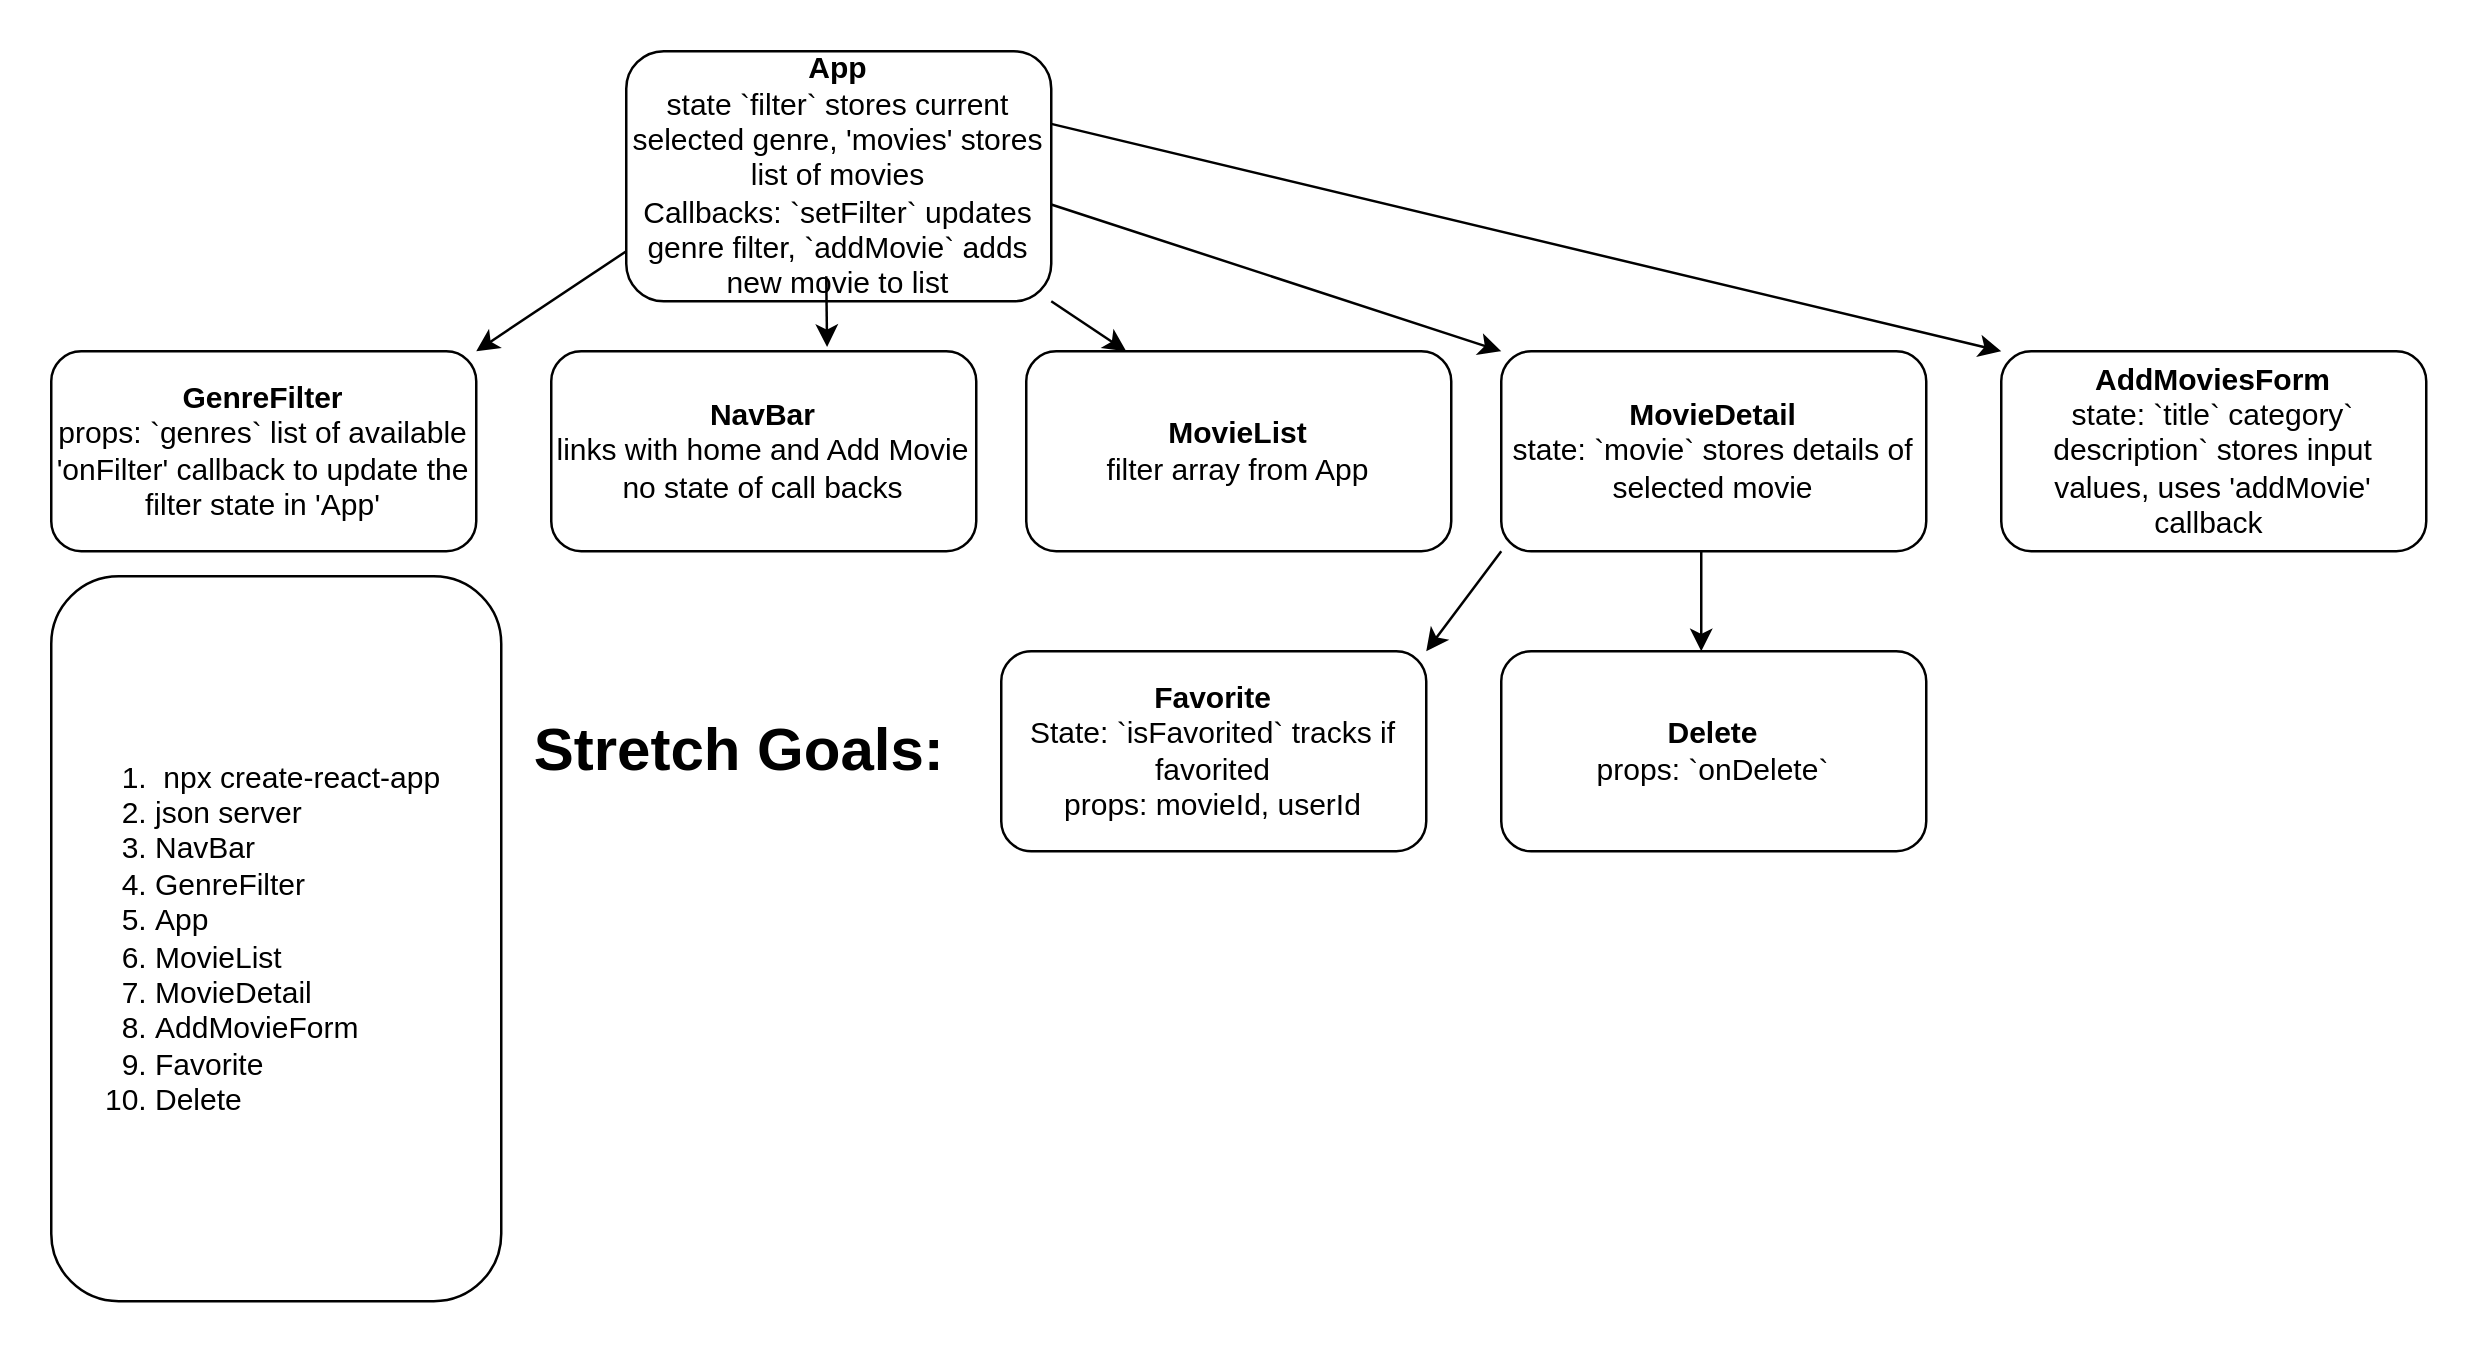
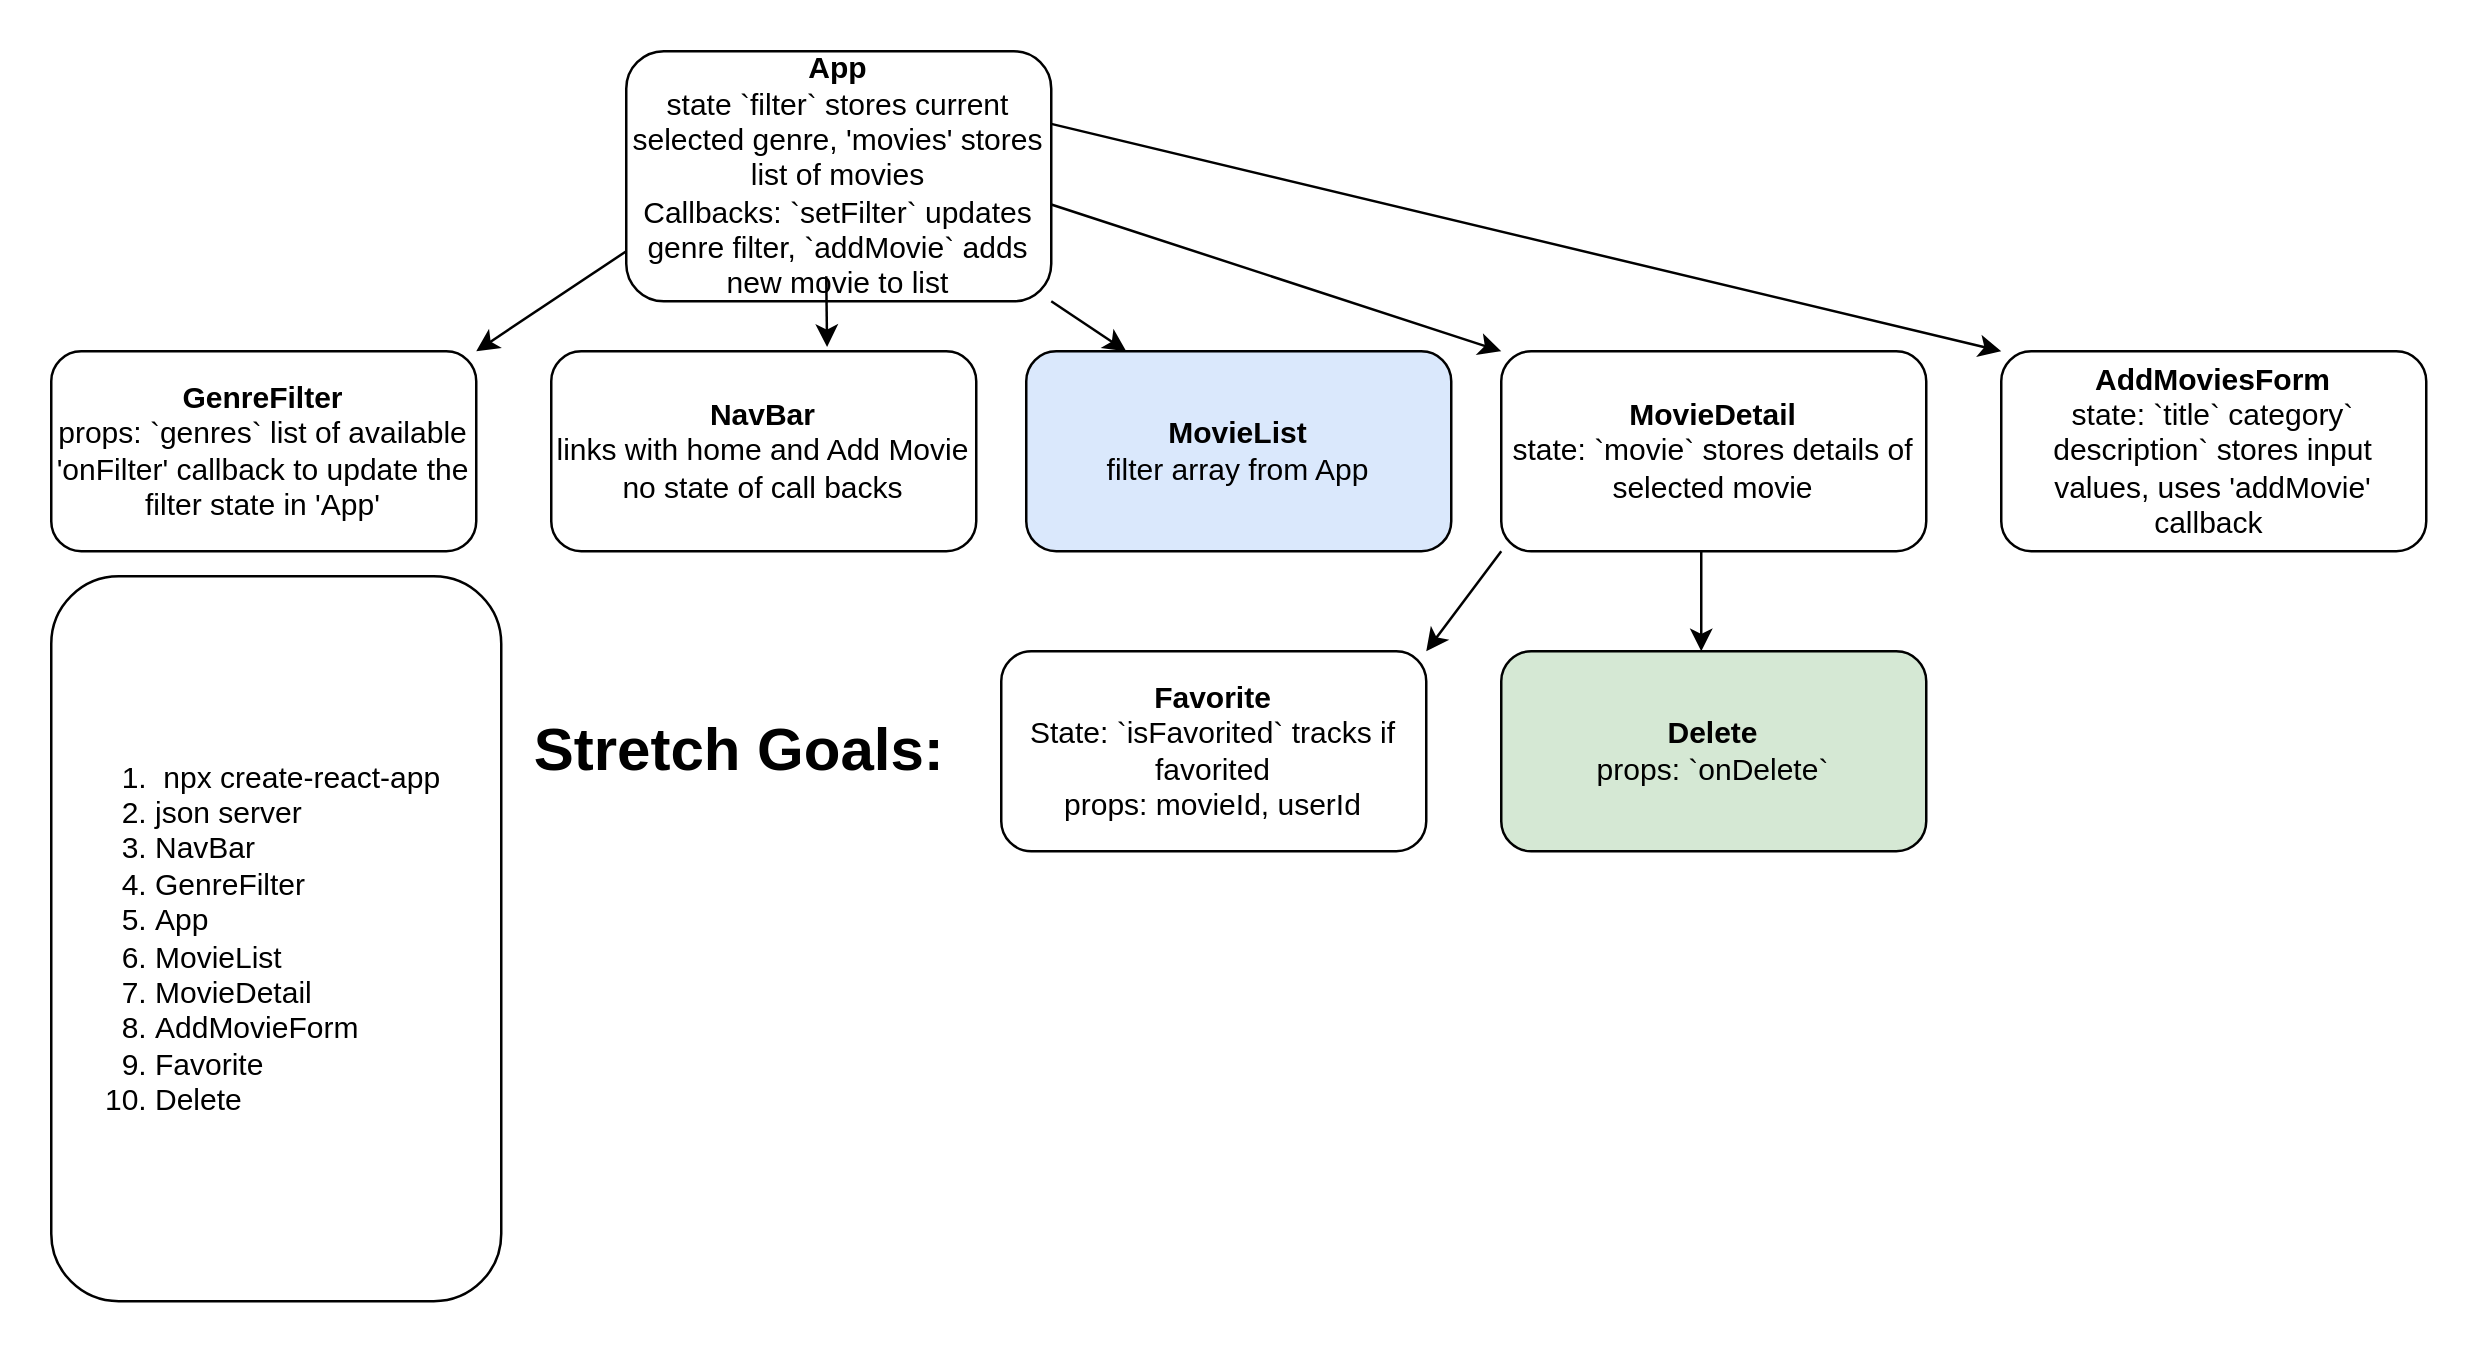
(1239, 451) -> (1239, 451)
(1714, 751) -> (1714, 751)
